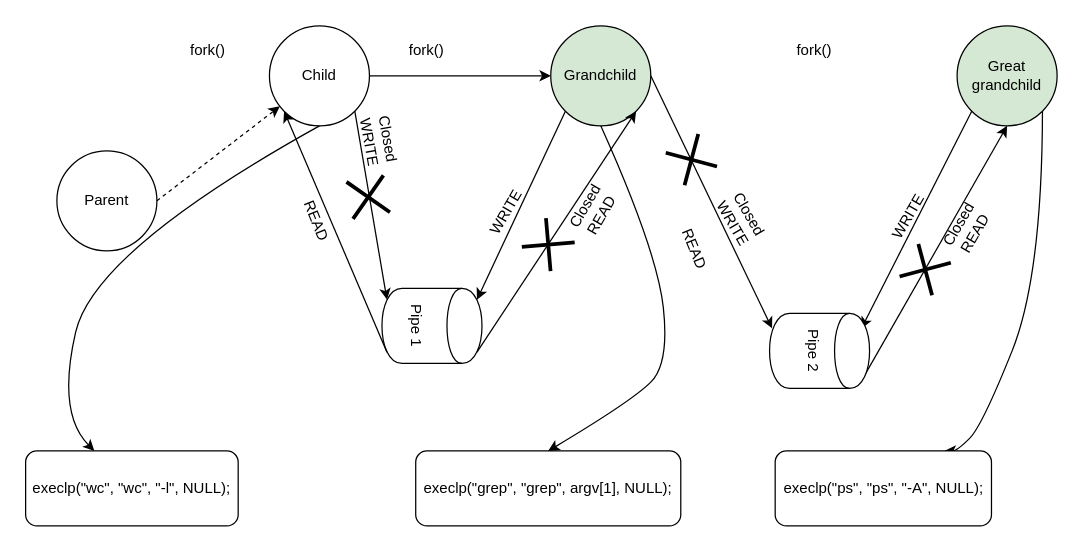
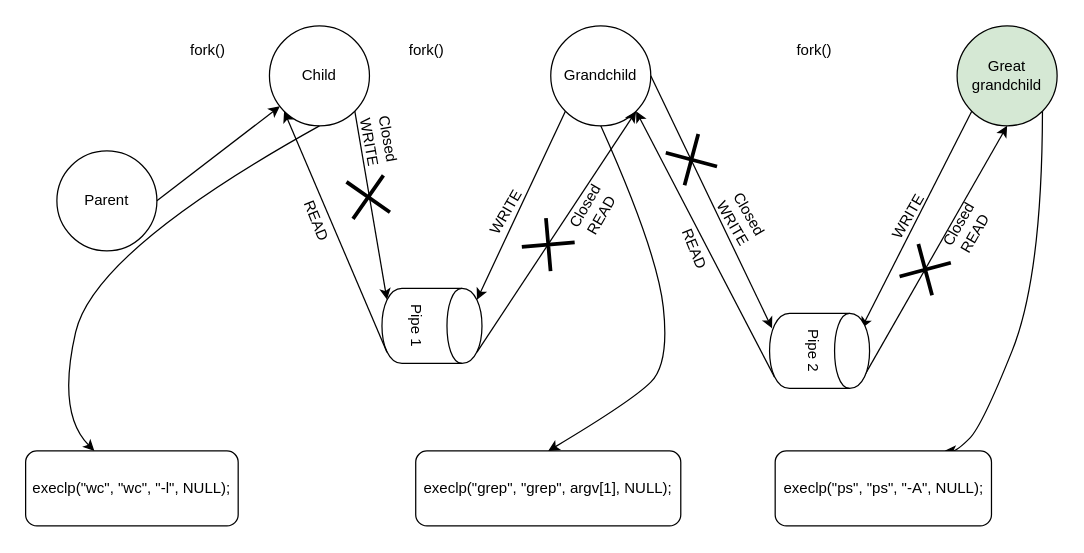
(456, 76) -> none
(601, 76) -> (601, 76)
(214, 157) -> (214, 157)
none -> (707, 247)
